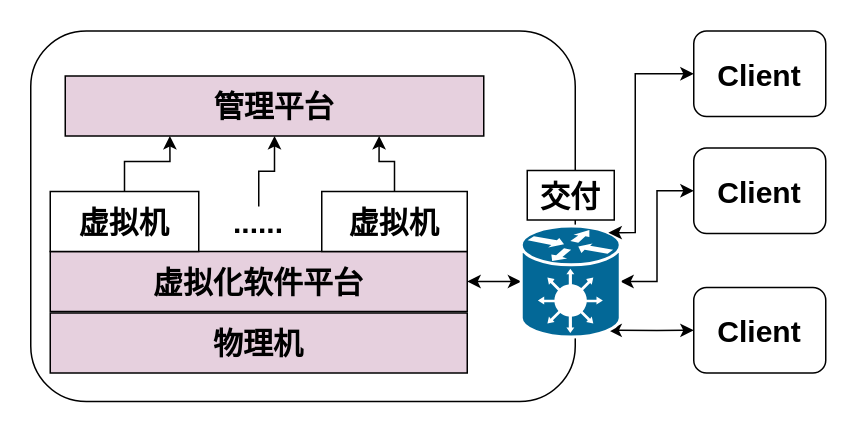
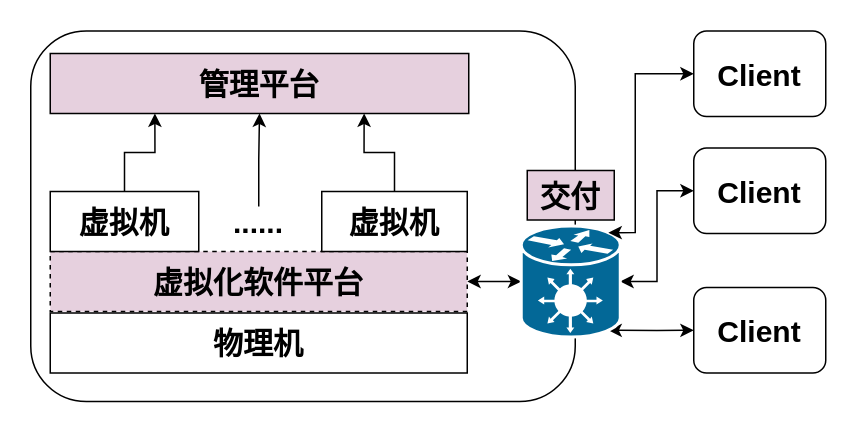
(275, 106) -> (260, 83)
(571, 195) -> (571, 195)
(259, 281) -> (259, 281)
(259, 343) -> (259, 343)
